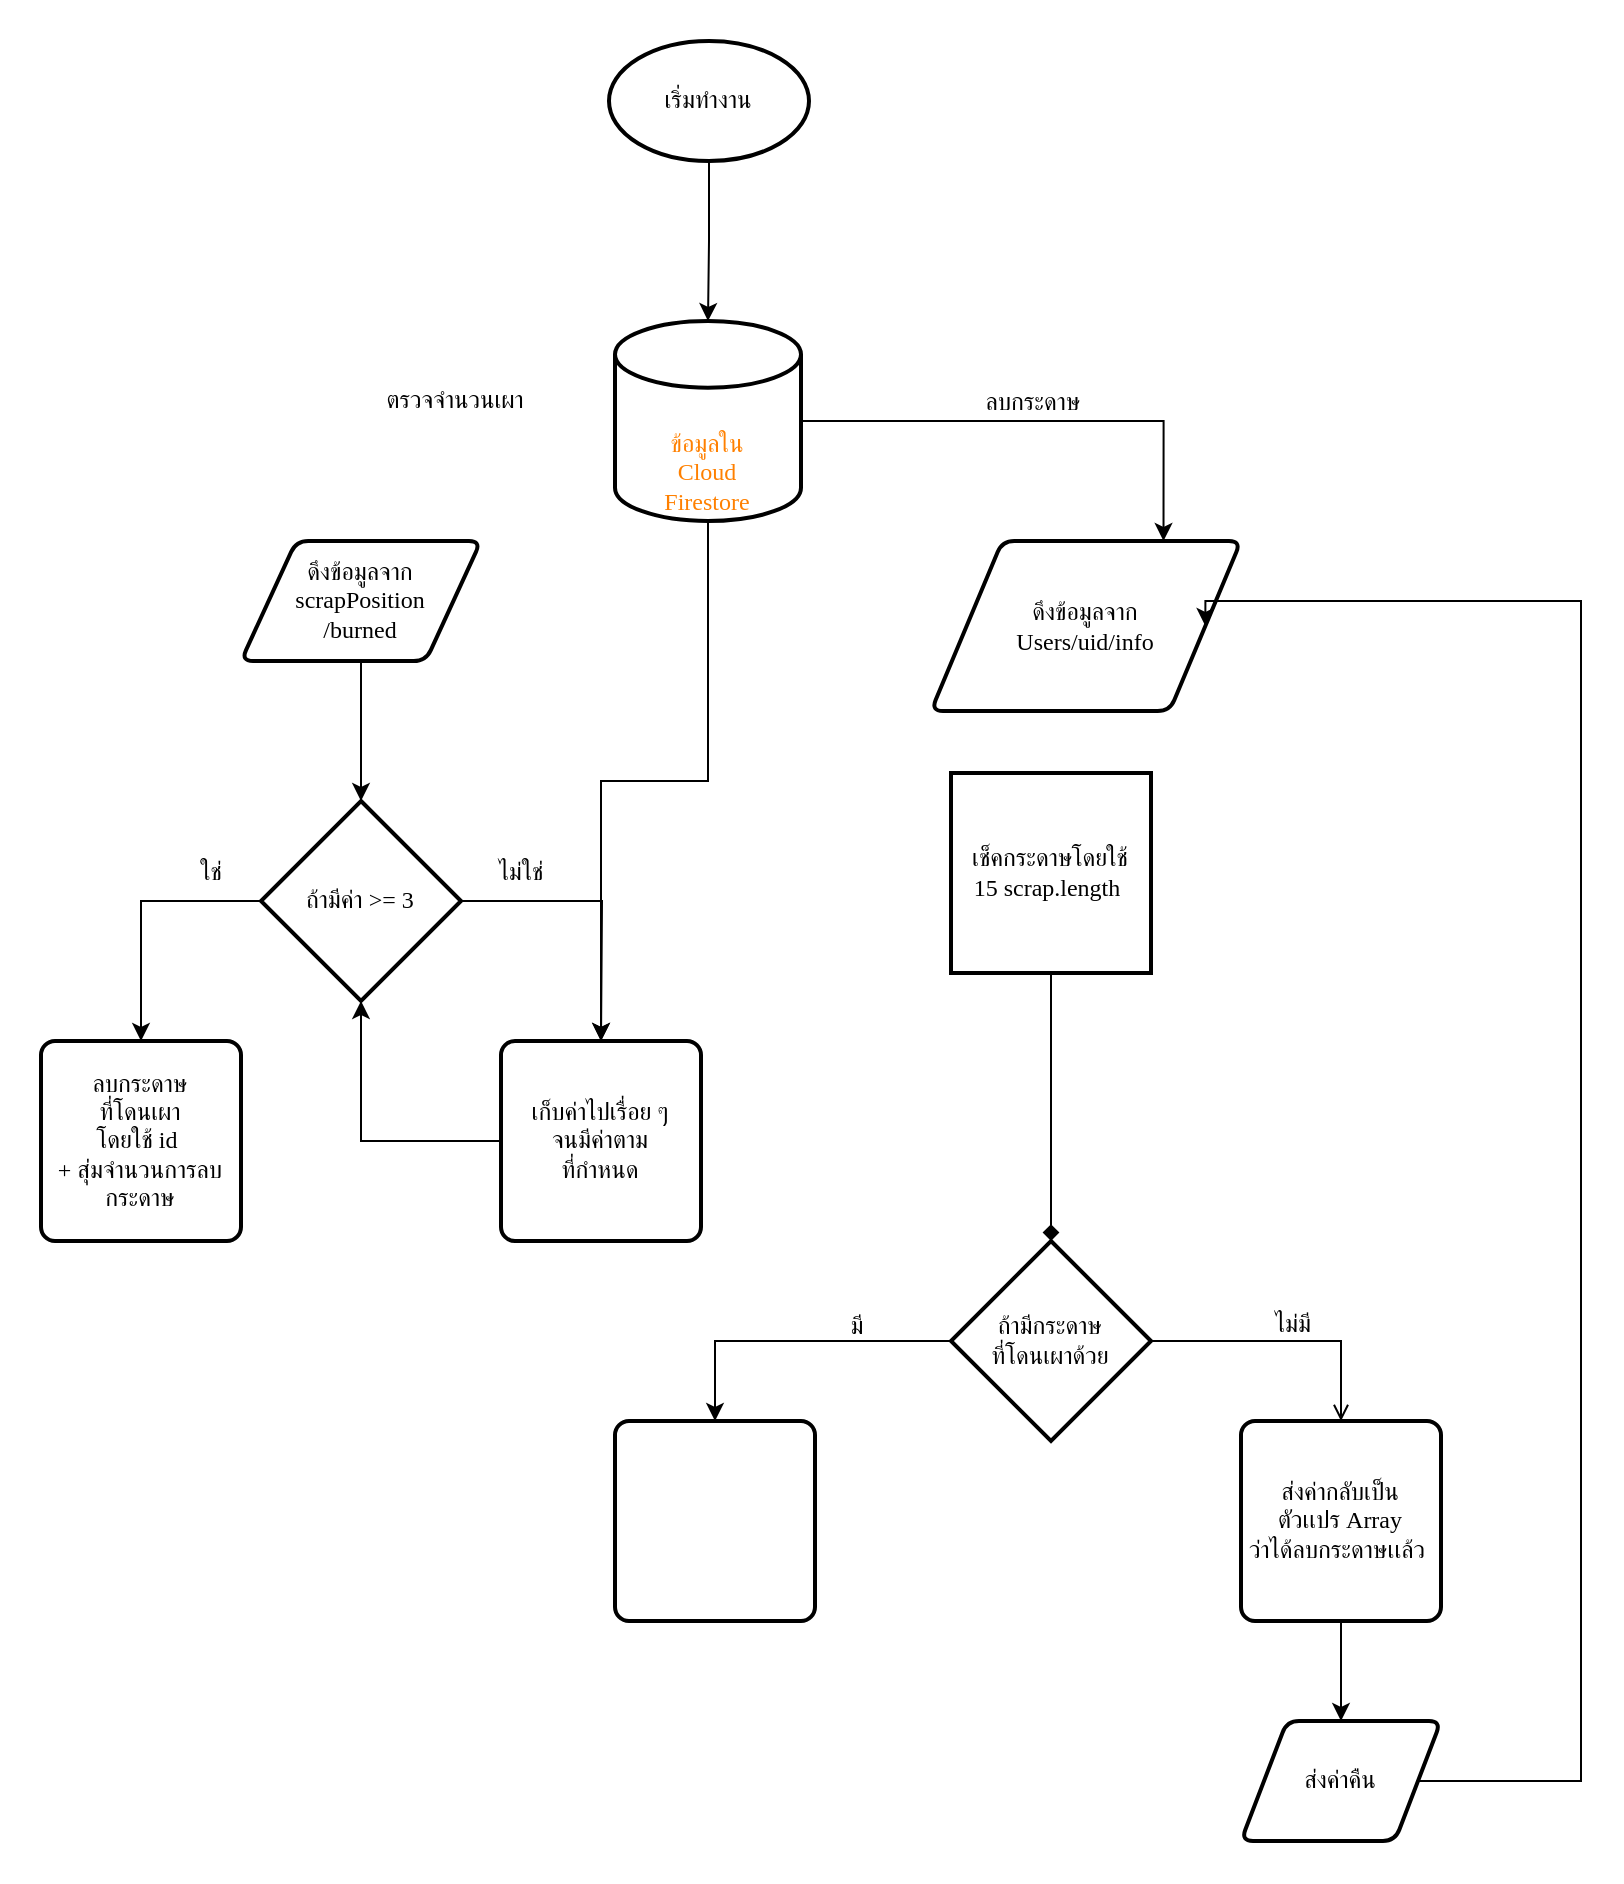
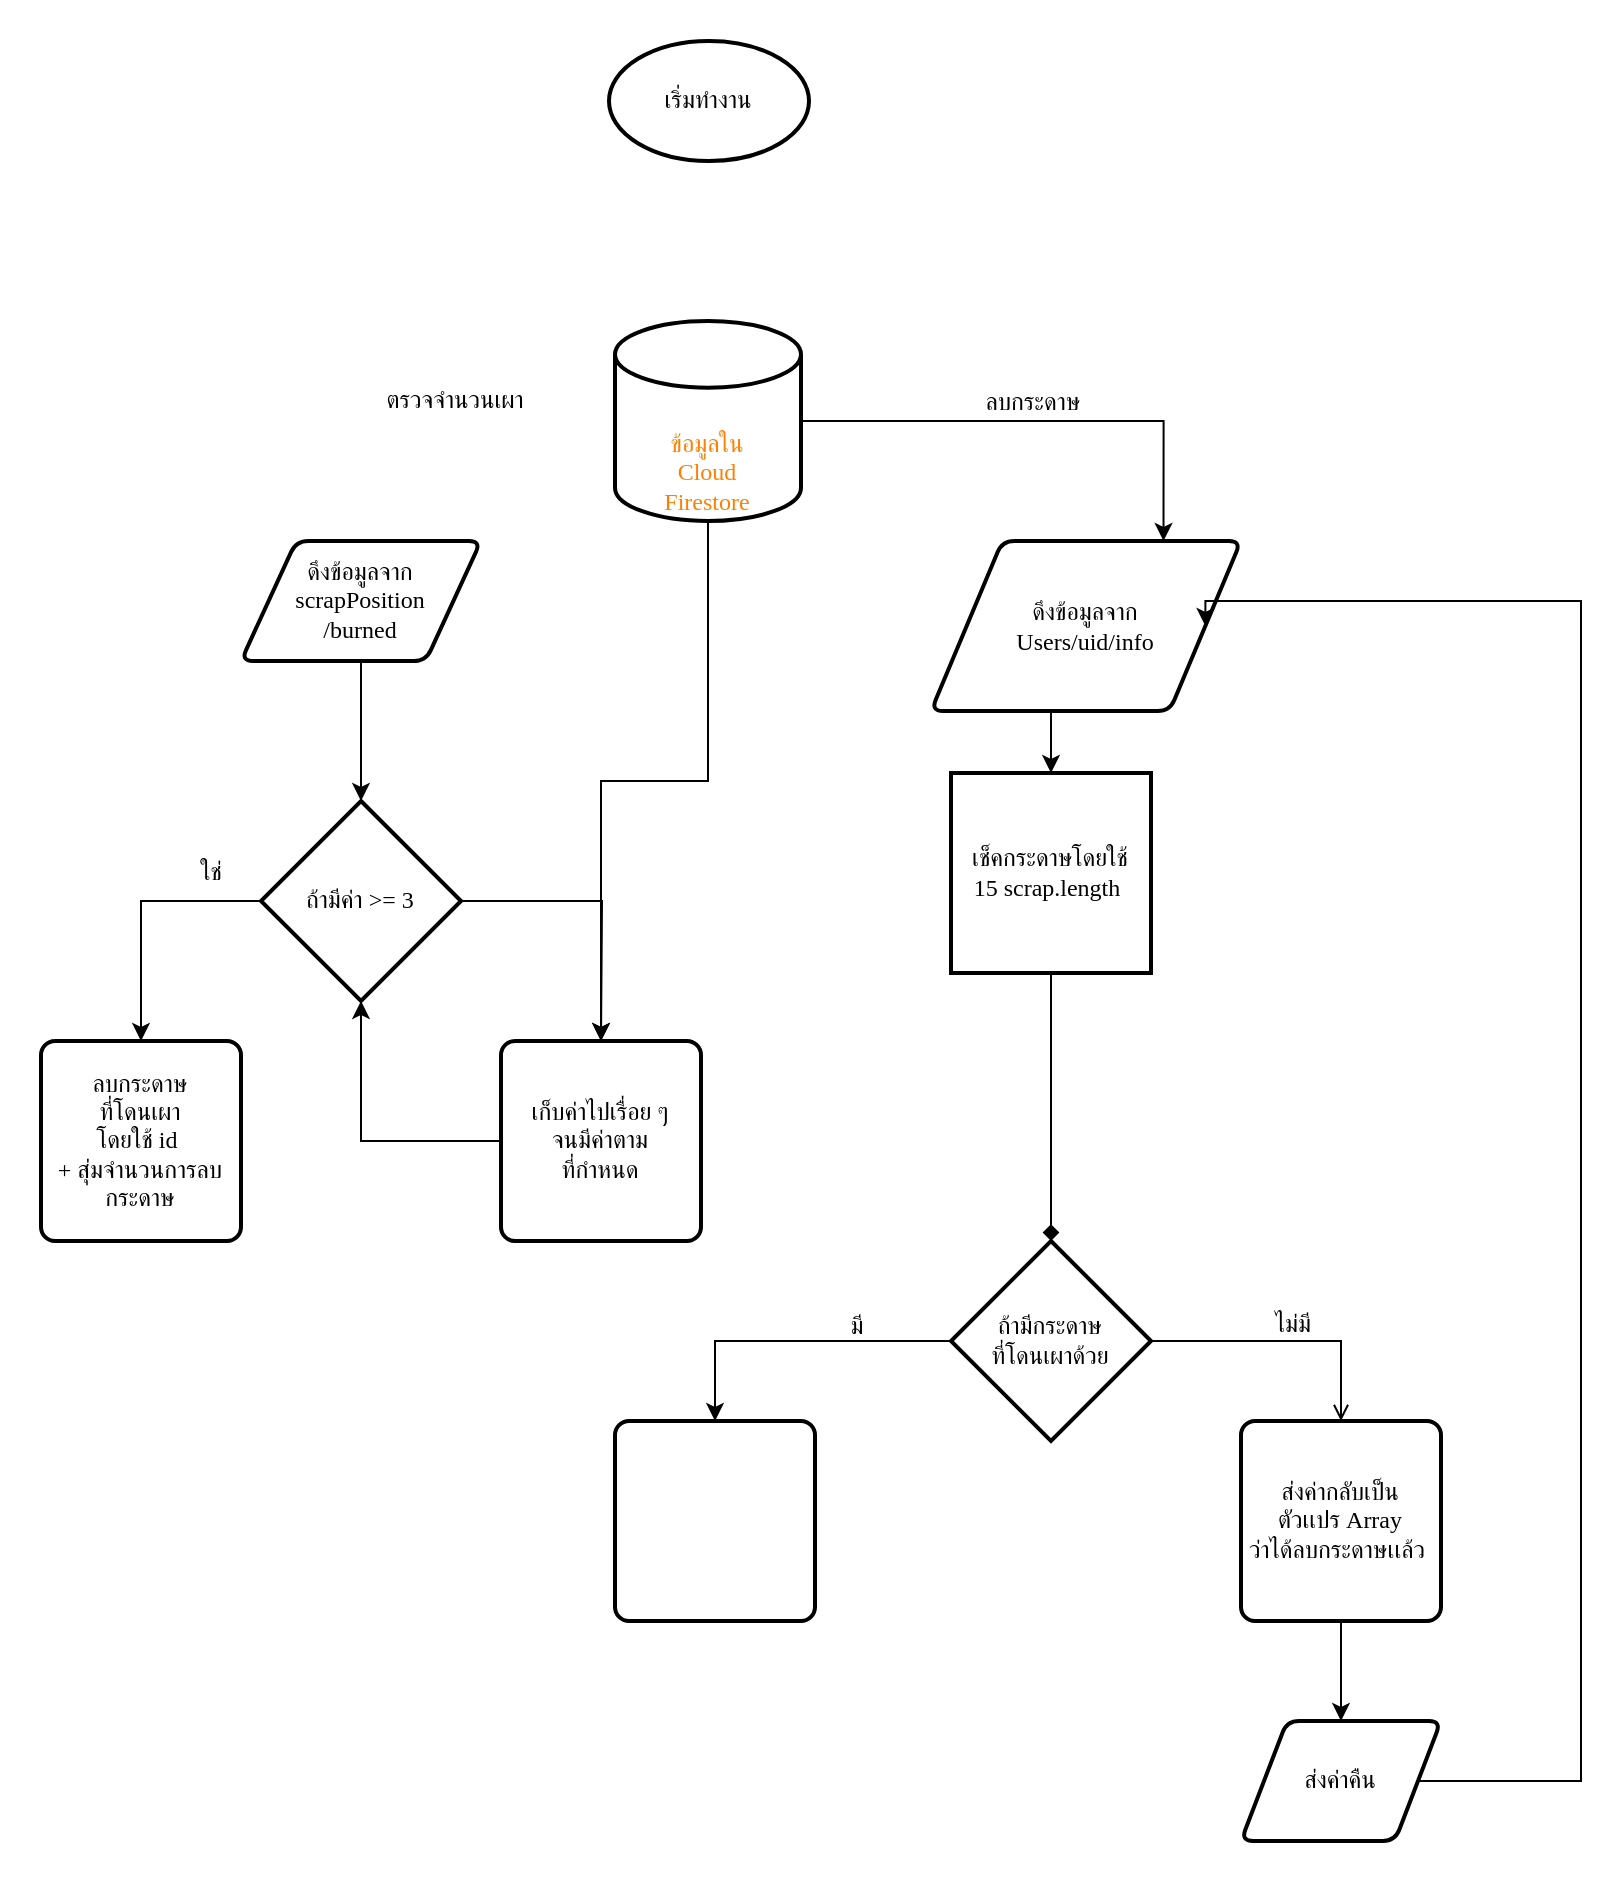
(709, 234) -> none
none -> (1051, 734)
(521, 873) -> none
